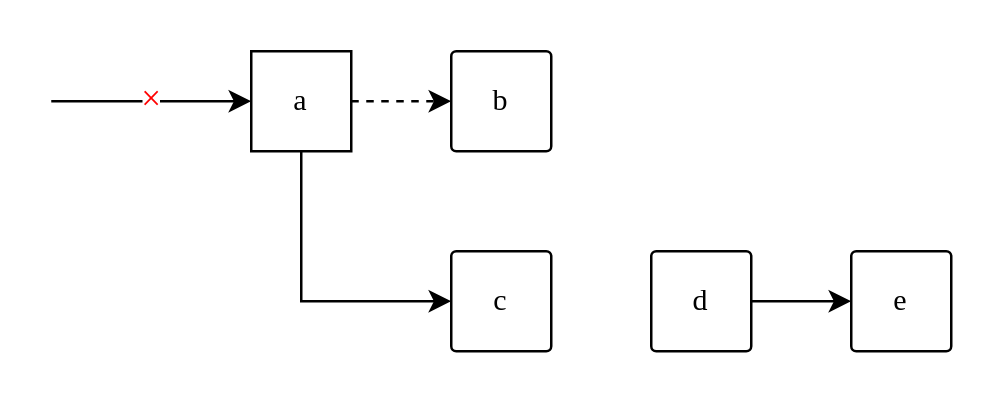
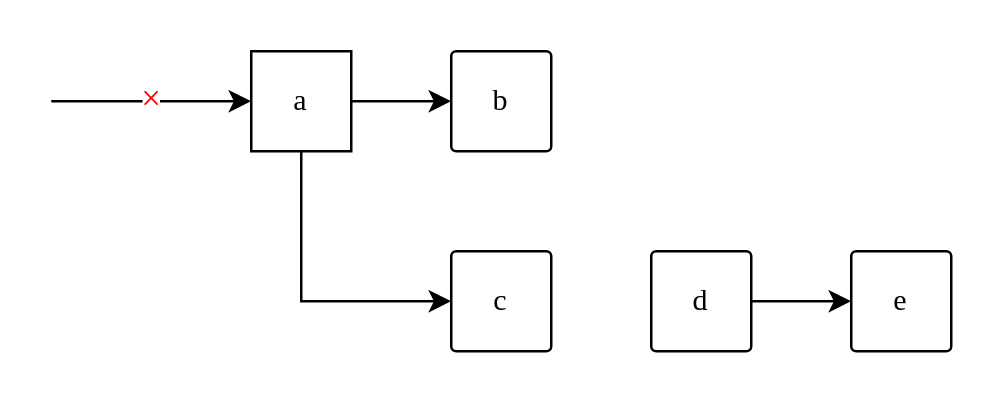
(392, 101) -> (392, 101)
